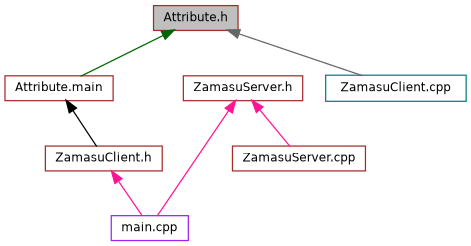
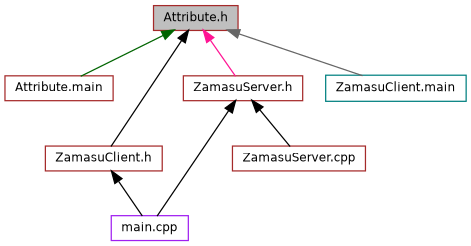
none -> (223, 58)
(396, 88) -> (396, 88)
(275, 128) -> (275, 128)
(85, 129) -> (146, 94)
(193, 163) -> (193, 163)
(130, 199) -> (130, 199)
